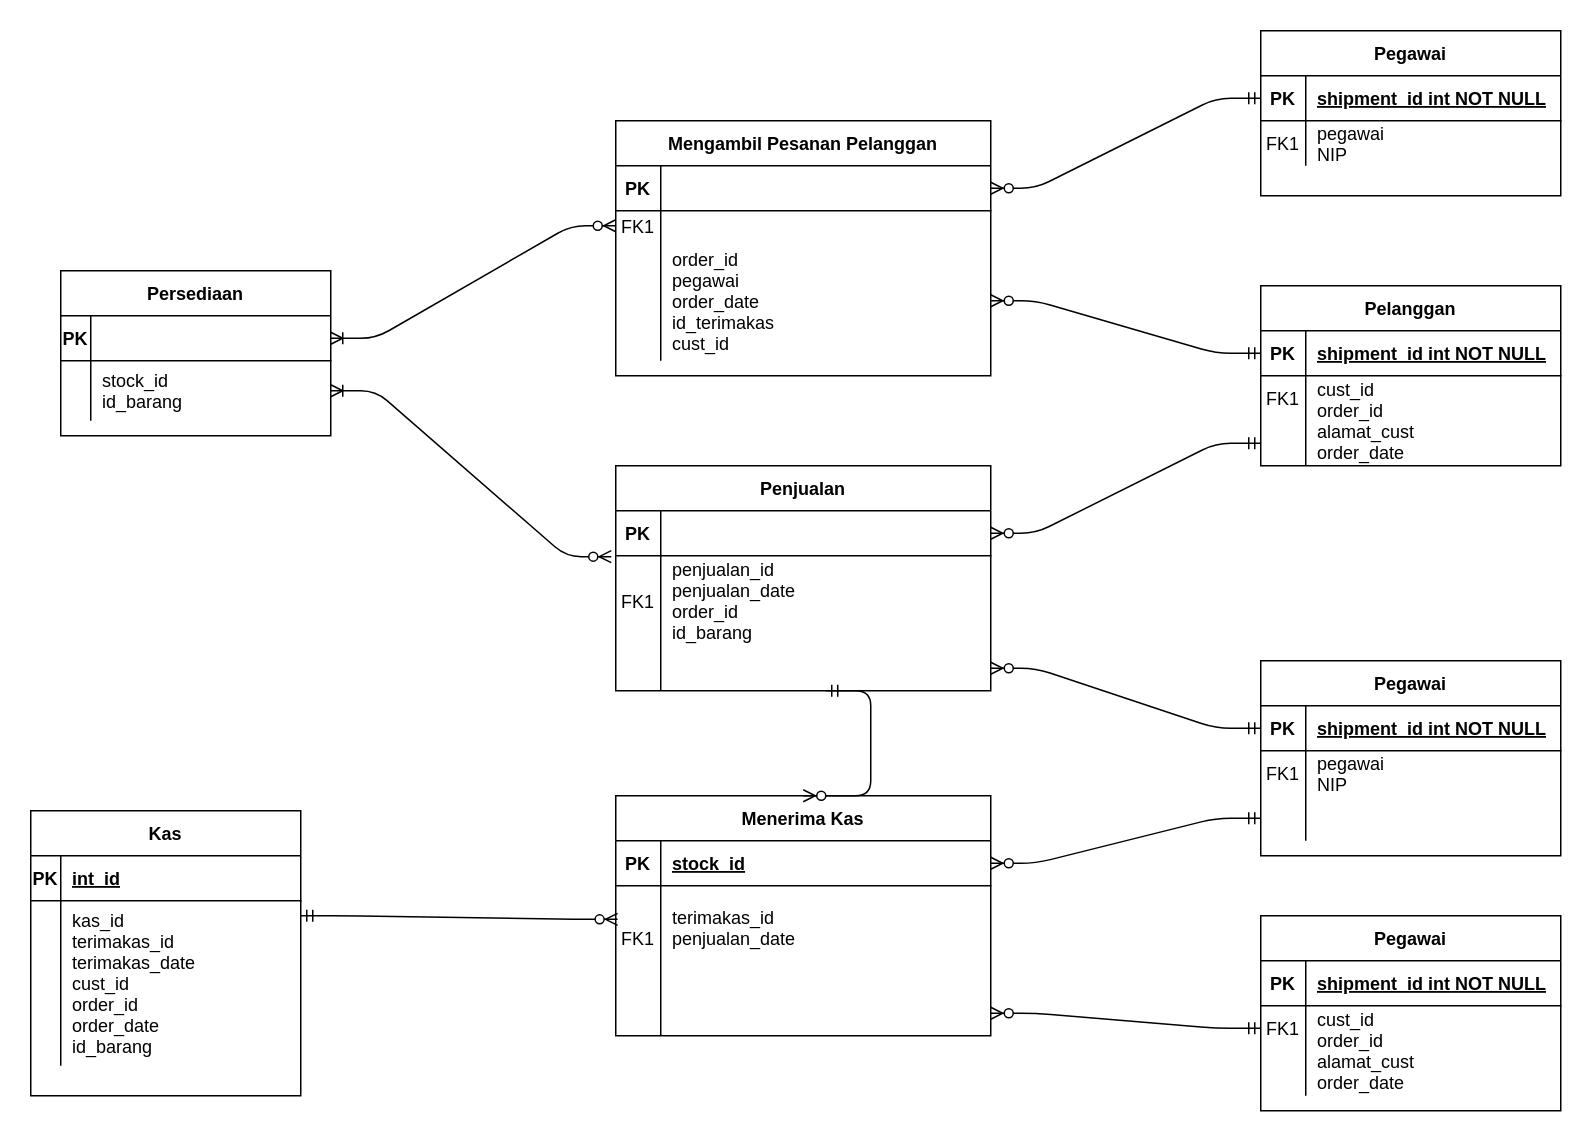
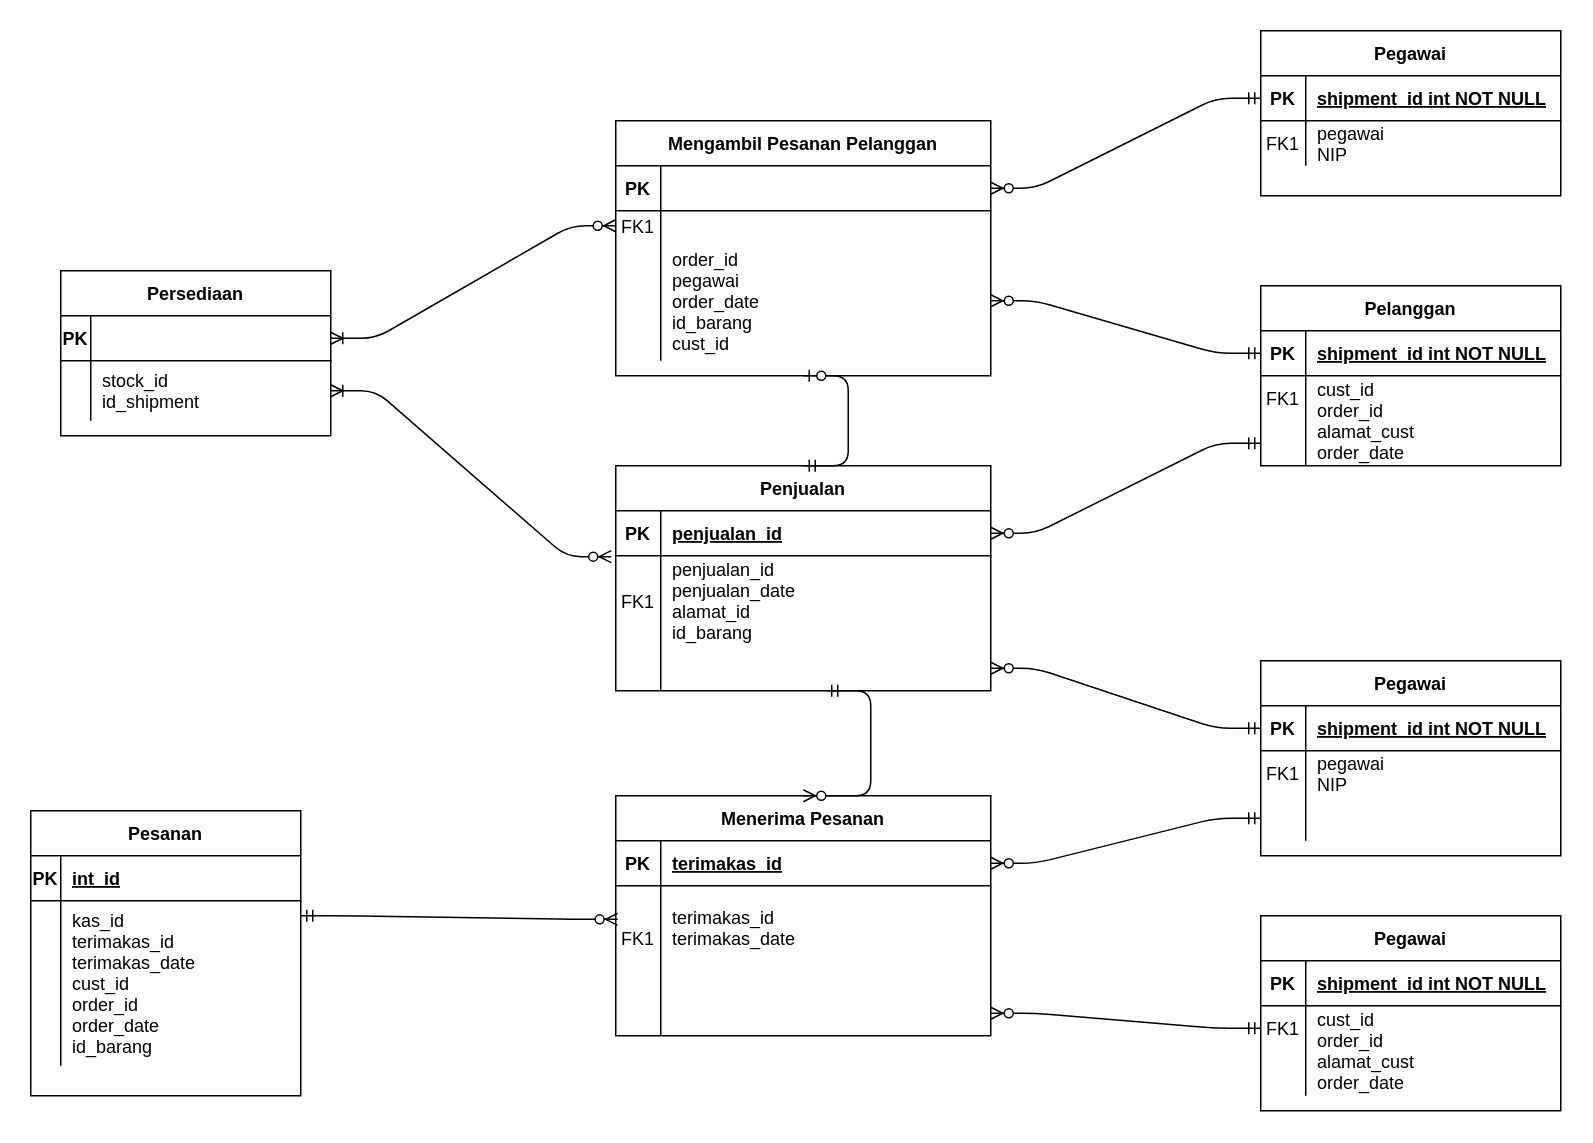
(710, 260) -> (710, 260)
(140, 381) -> (140, 381)
none -> (848, 424)
none -> (826, 533)
(728, 570) -> (728, 570)
(803, 819) -> (803, 819)
(165, 834) -> (165, 834)
(710, 864) -> (728, 864)
(728, 918) -> (728, 918)
